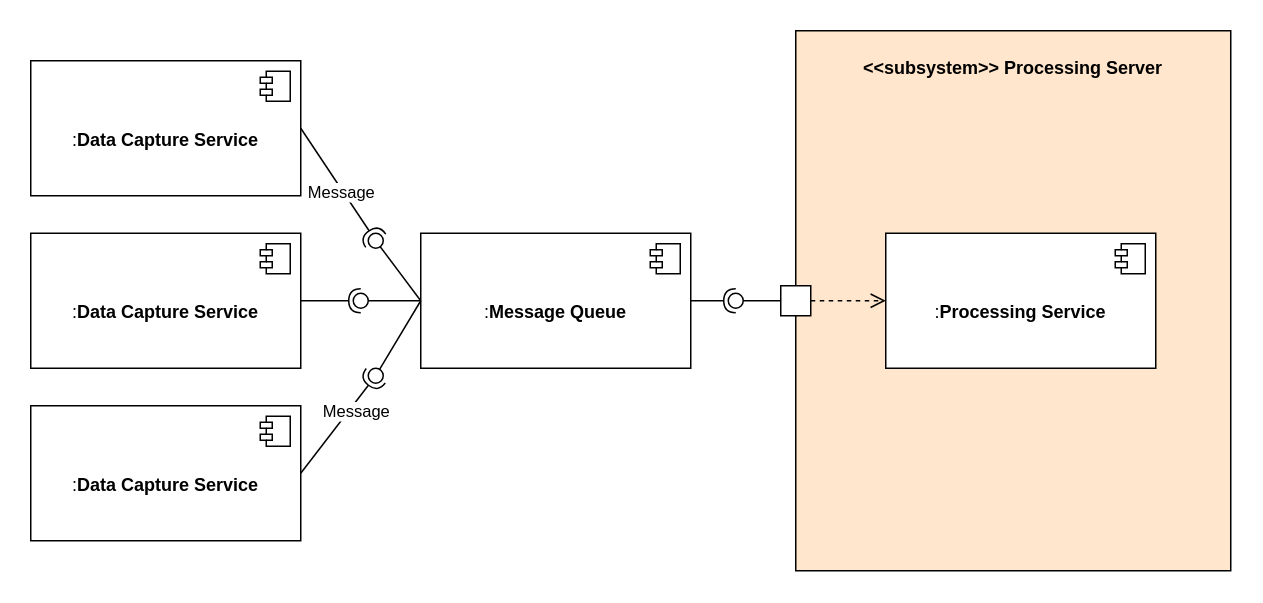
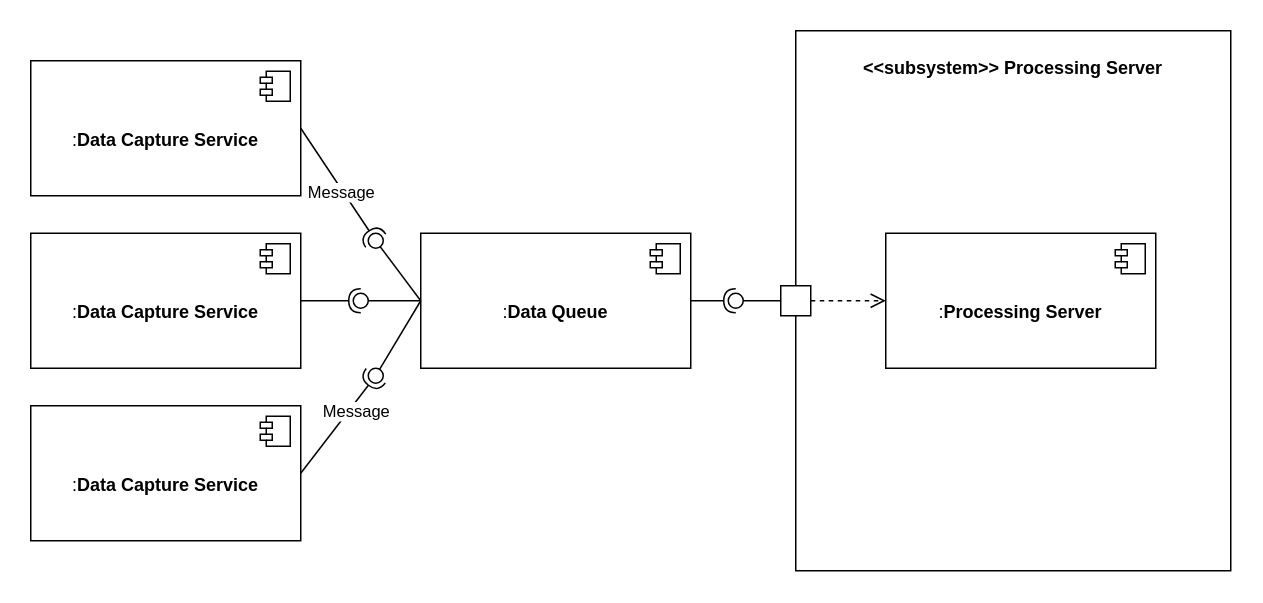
(945, 42) -> (945, 42)
(556, 301) -> (556, 301)
(1021, 301) -> (1021, 301)
